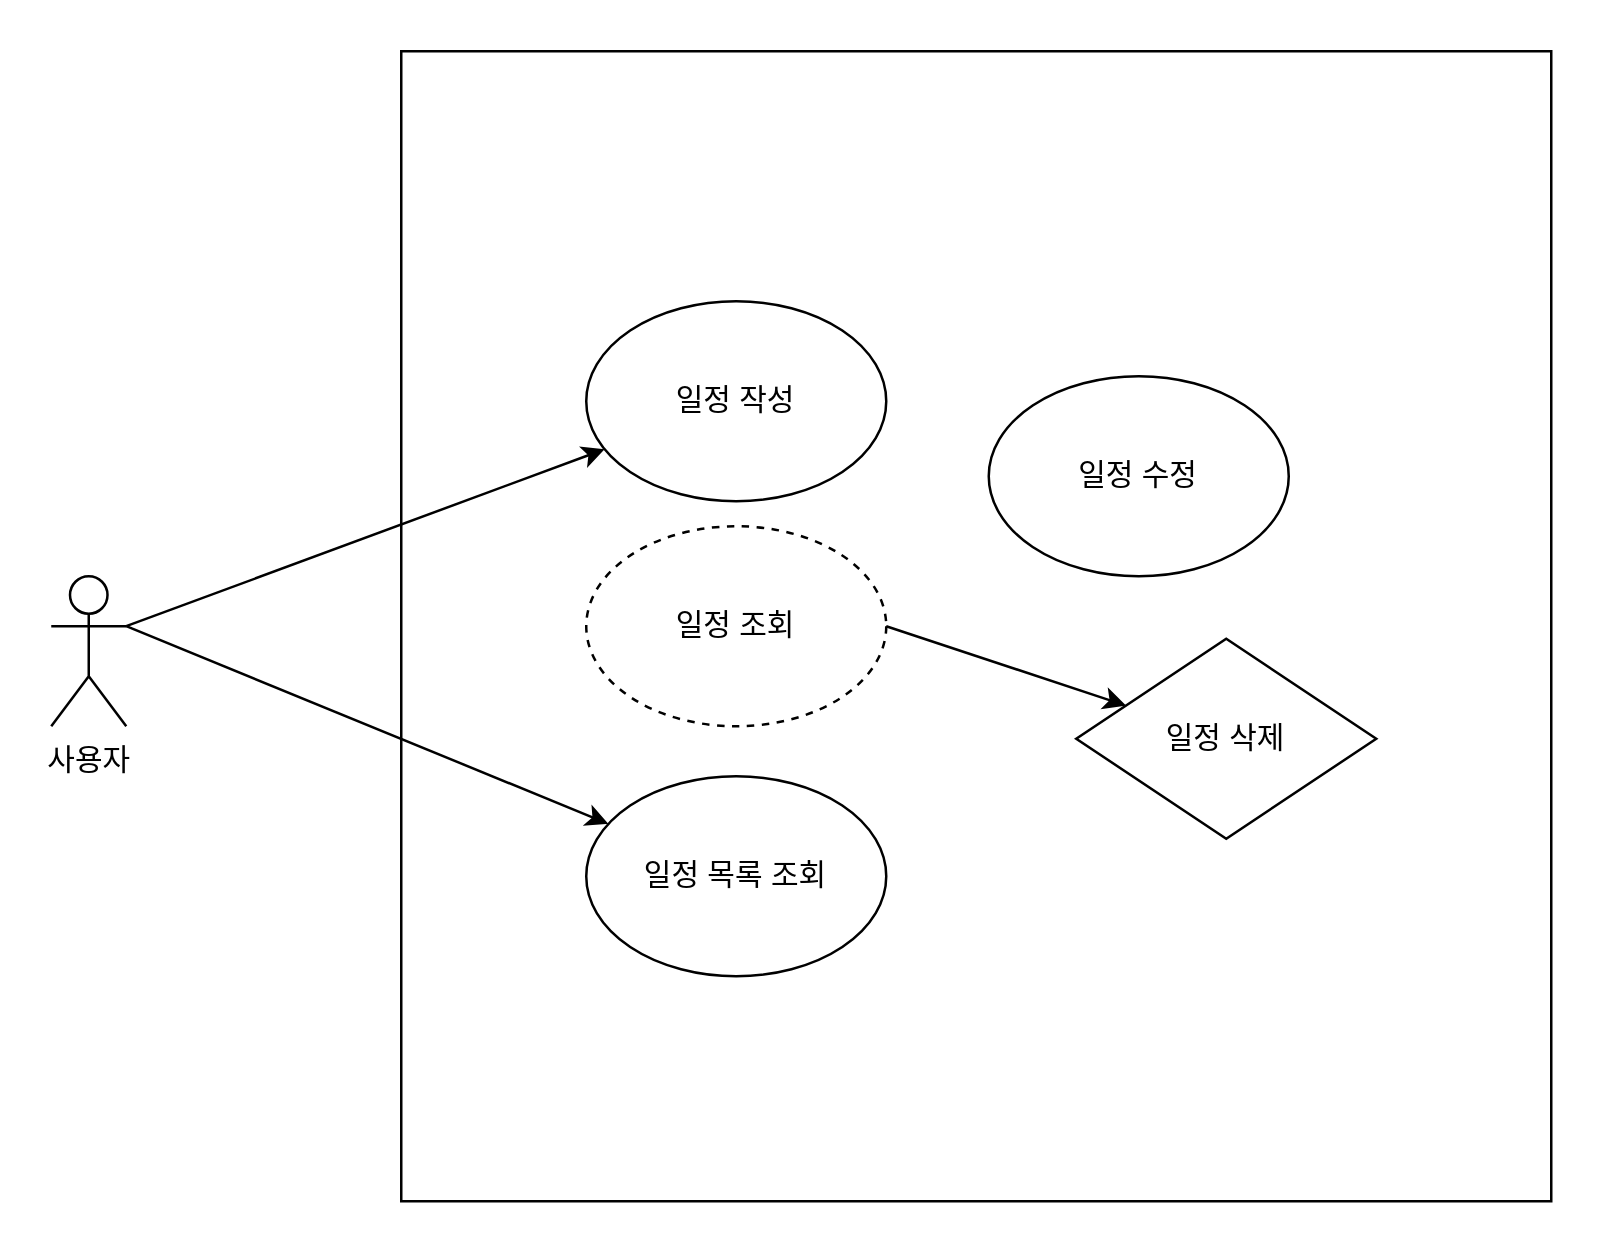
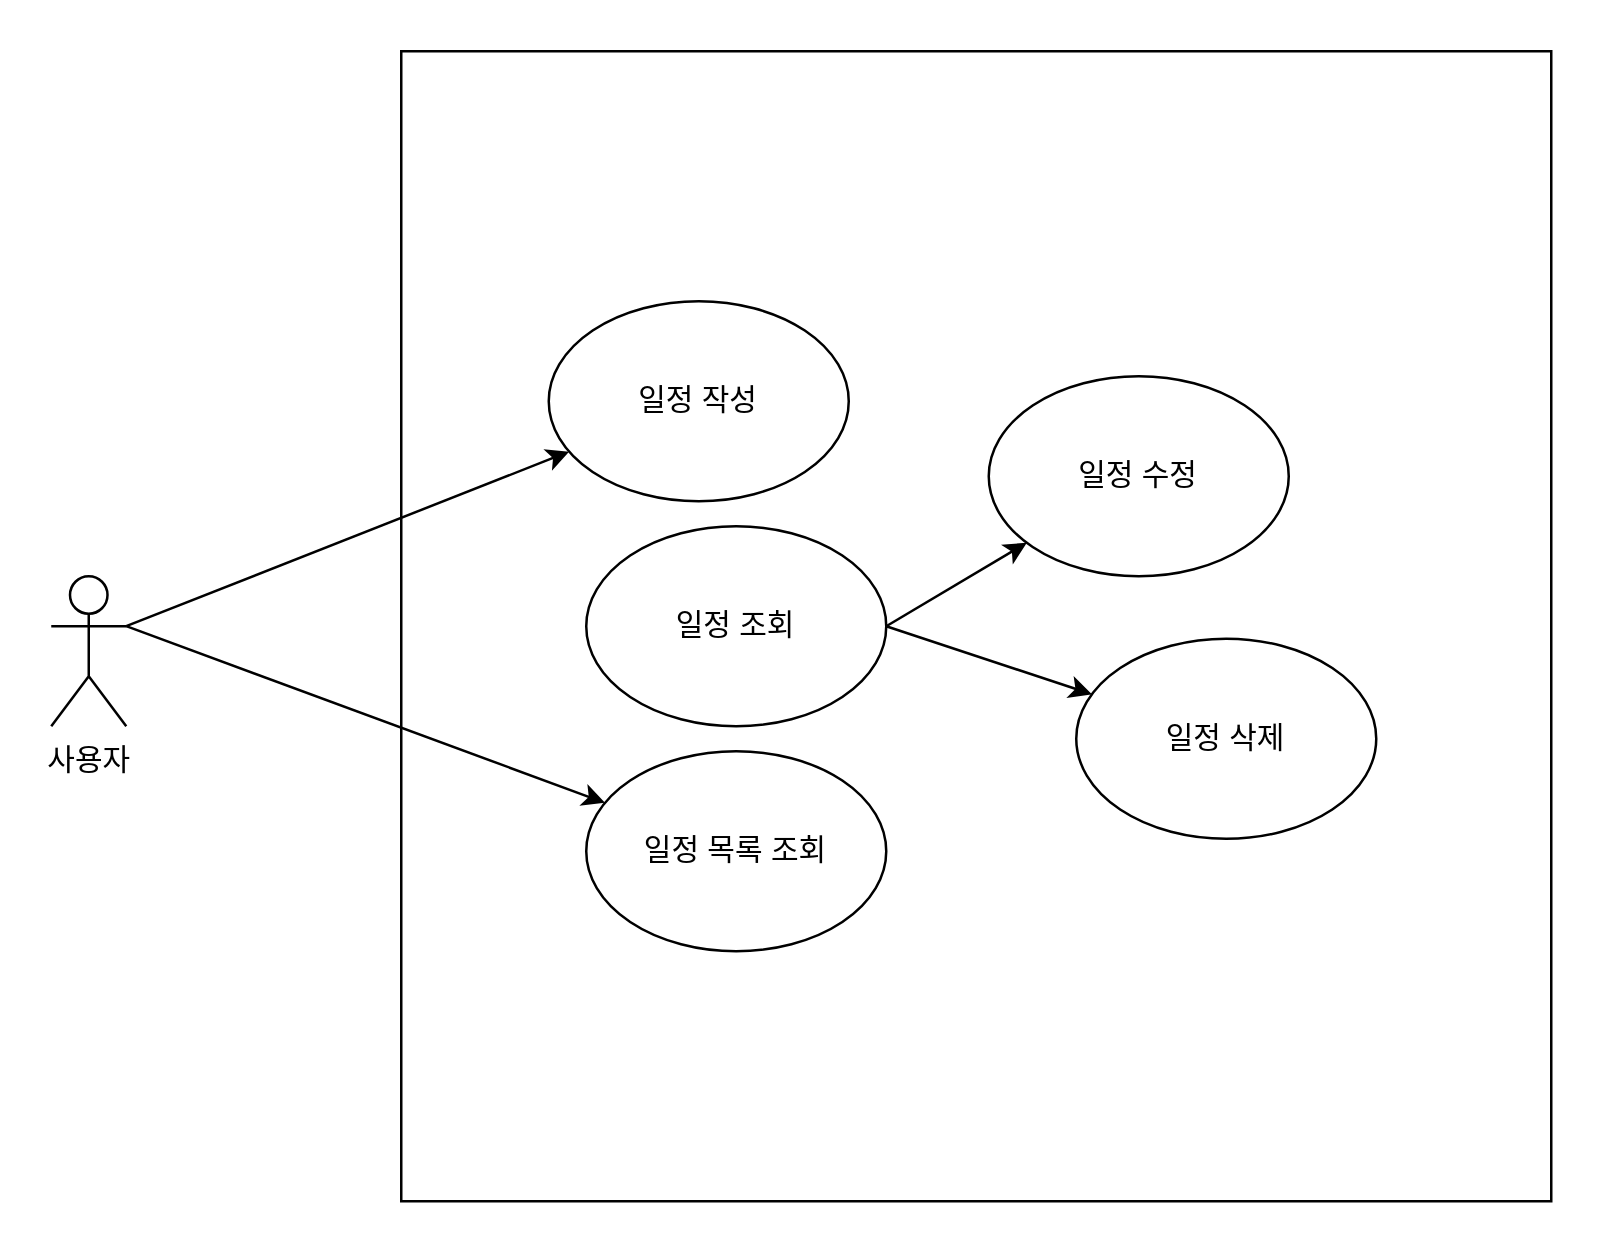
(736, 401) -> (699, 401)
none -> (952, 587)
(736, 626) -> (736, 626)
(1226, 739) -> (1226, 739)
(736, 876) -> (736, 851)
